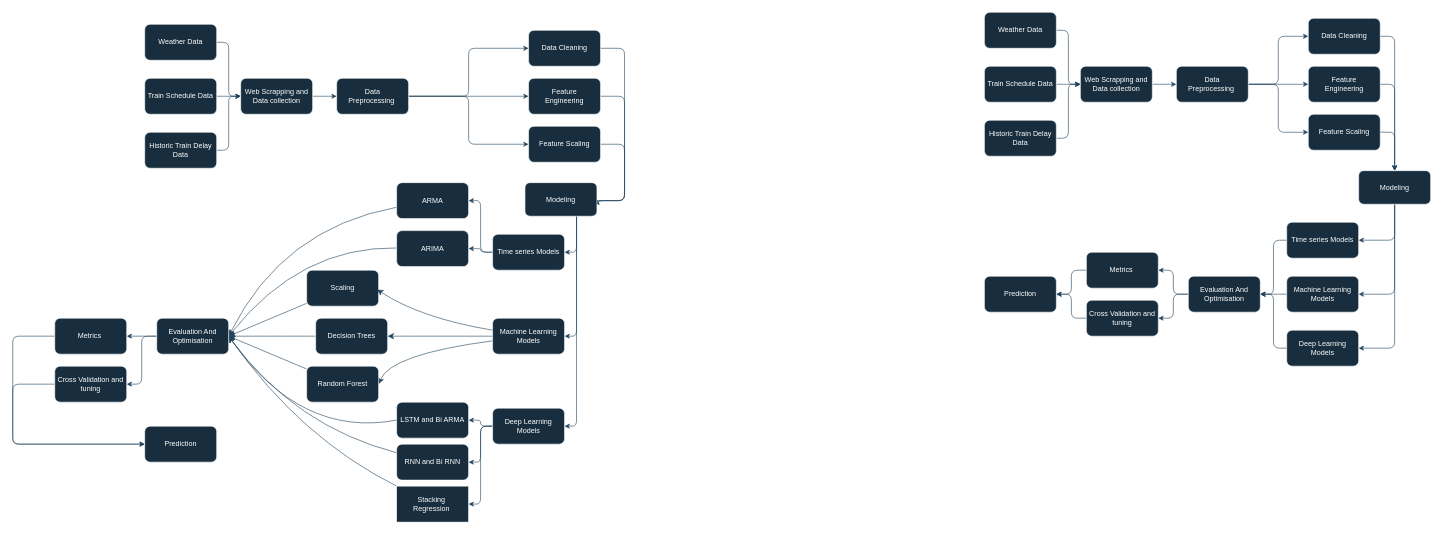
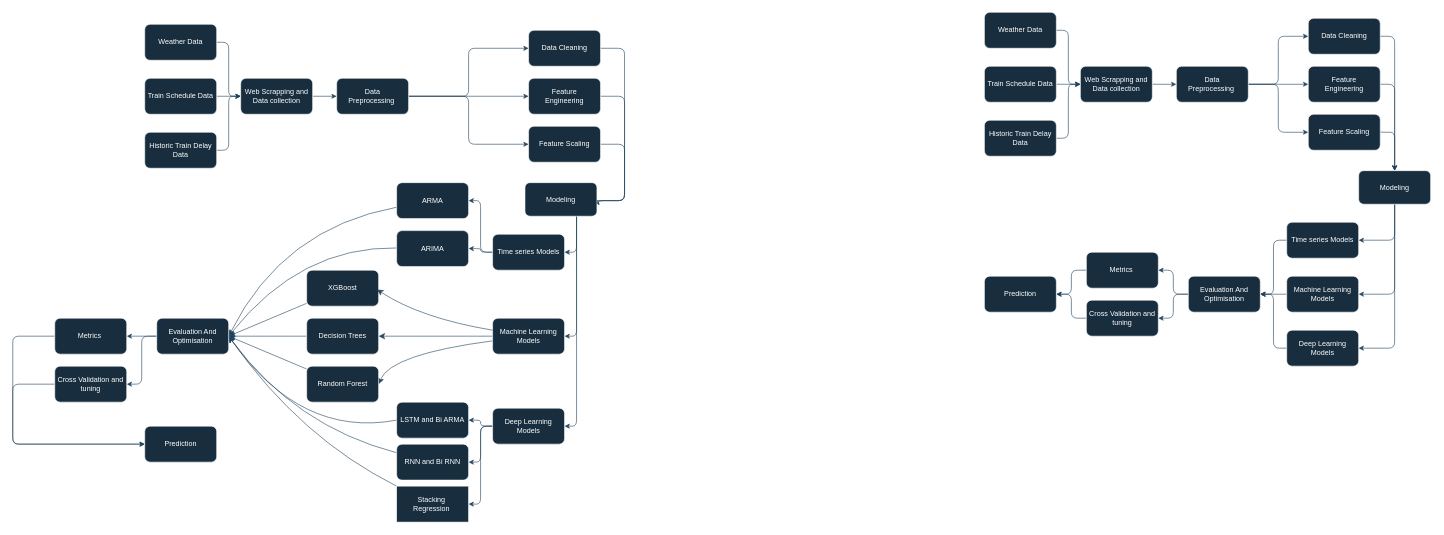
(342, 288) -> (342, 288)
(351, 336) -> (342, 336)
